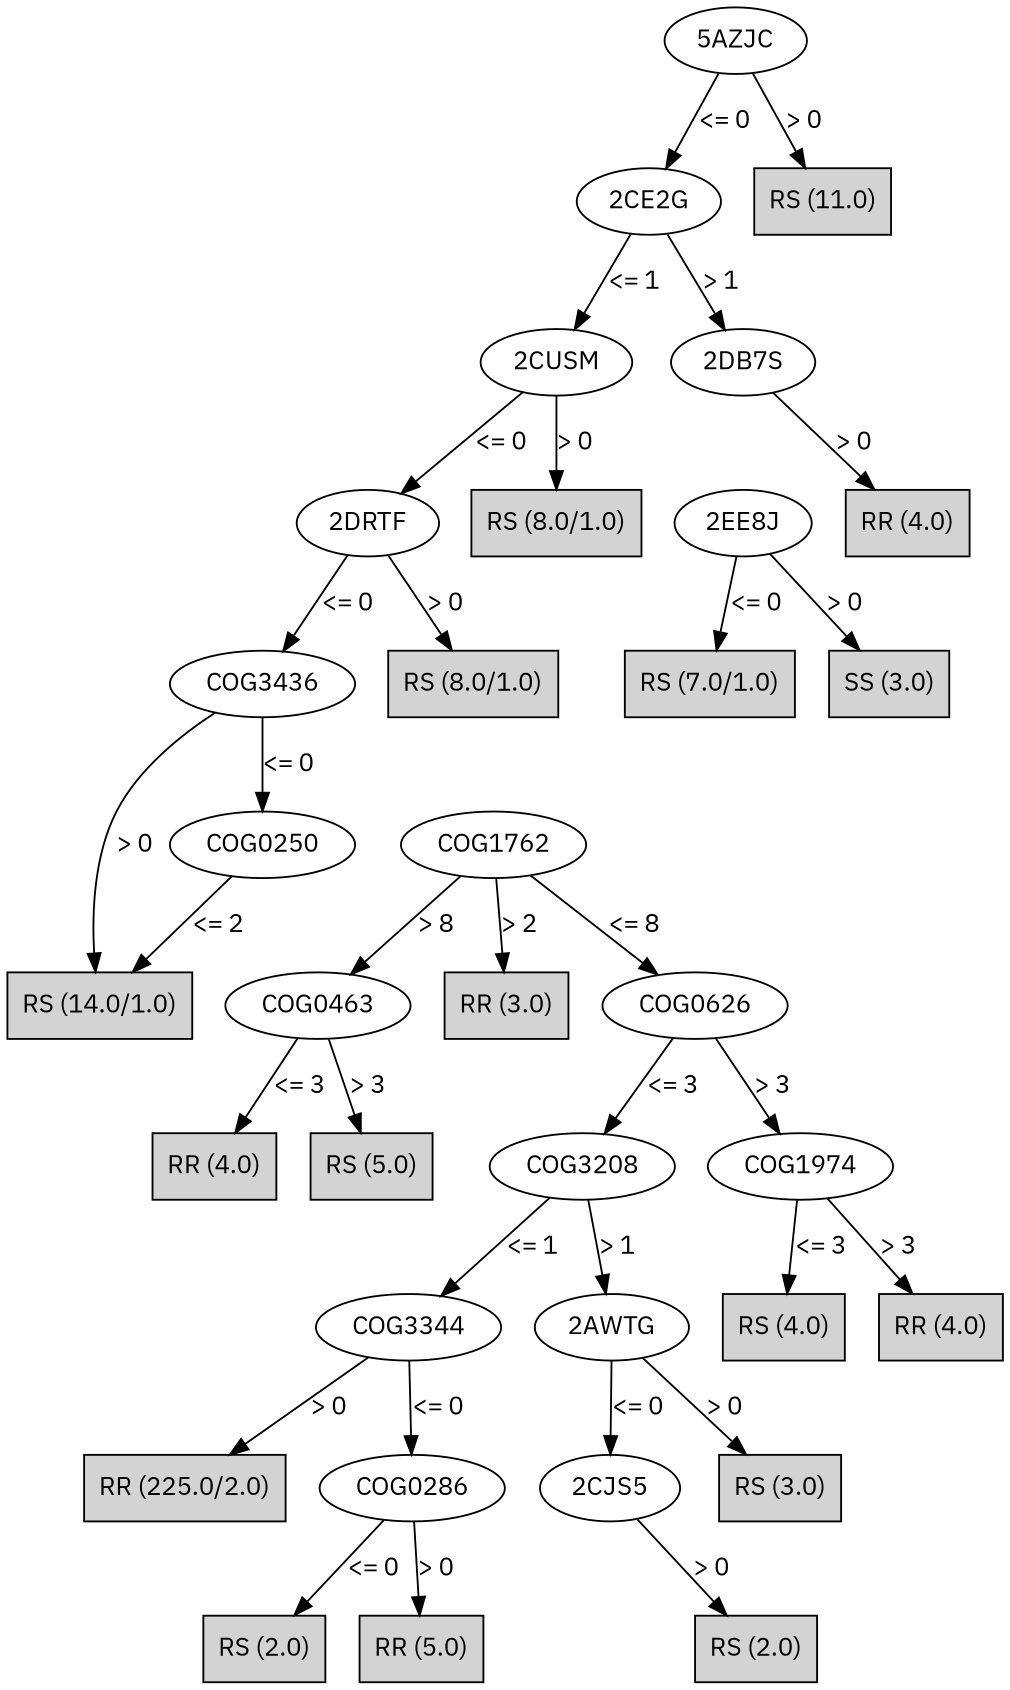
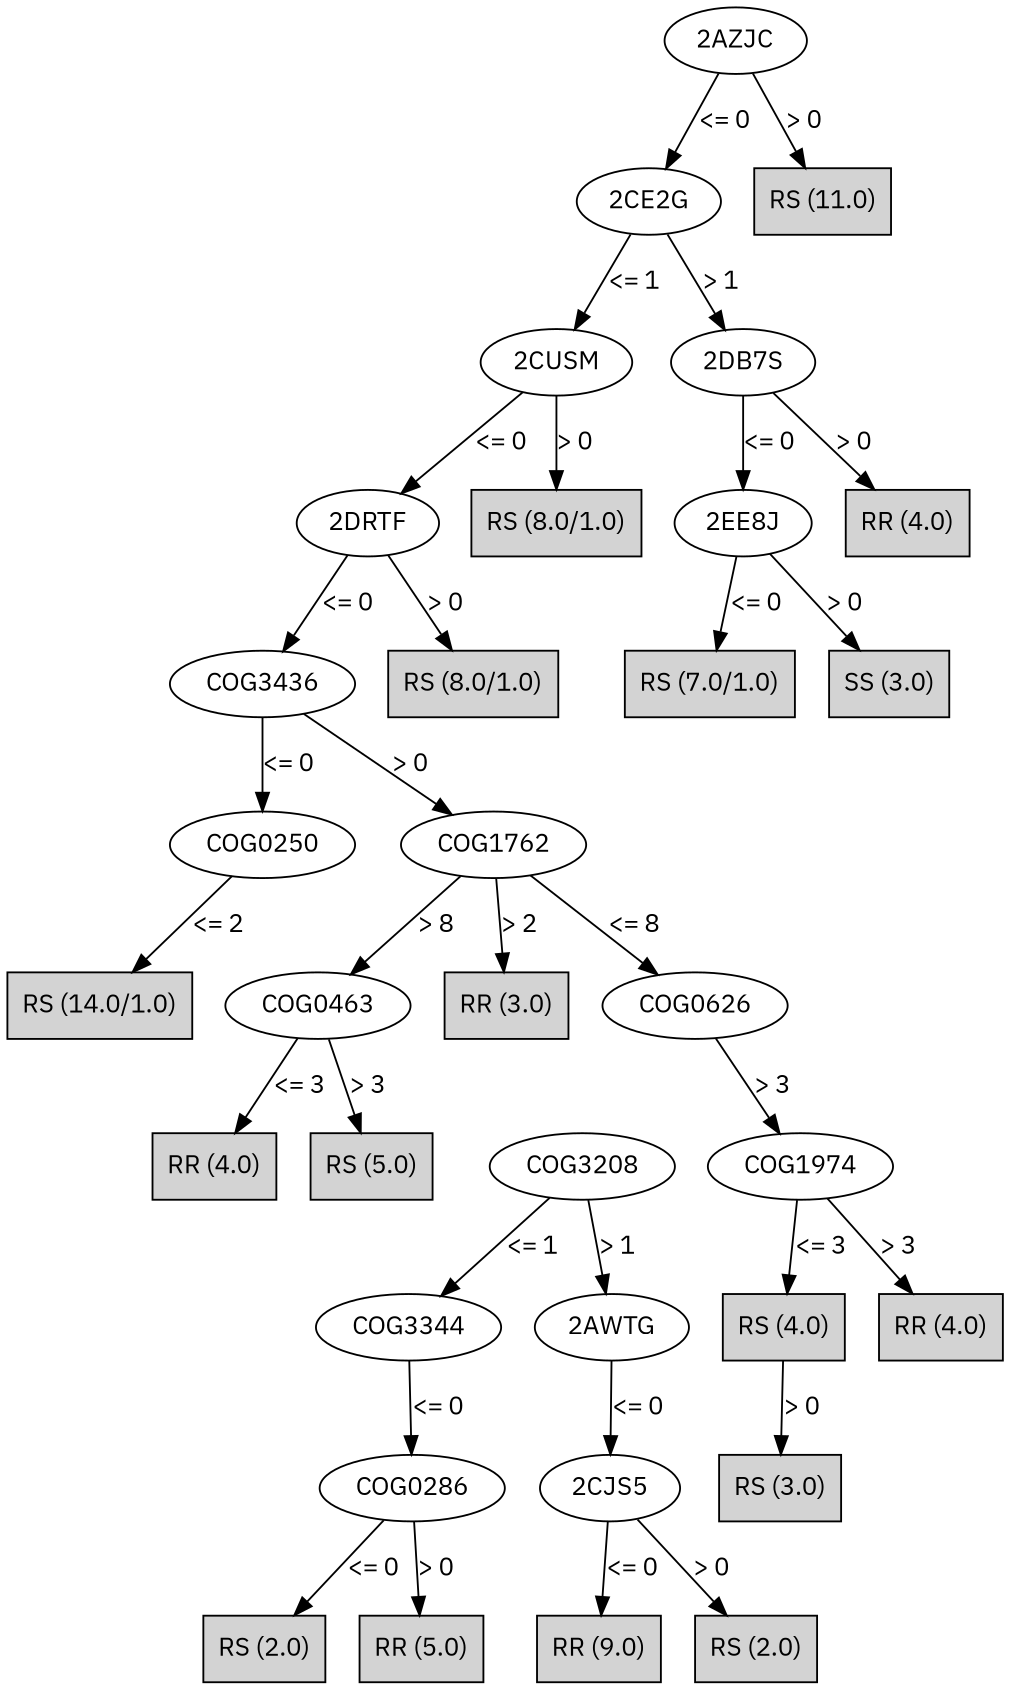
(736, 41) -> (736, 41)
none -> (743, 433)
(116, 813) -> (370, 759)
(644, 1078) -> none
(687, 1400) -> (782, 1398)
(185, 1488) -> none
none -> (599, 1649)
